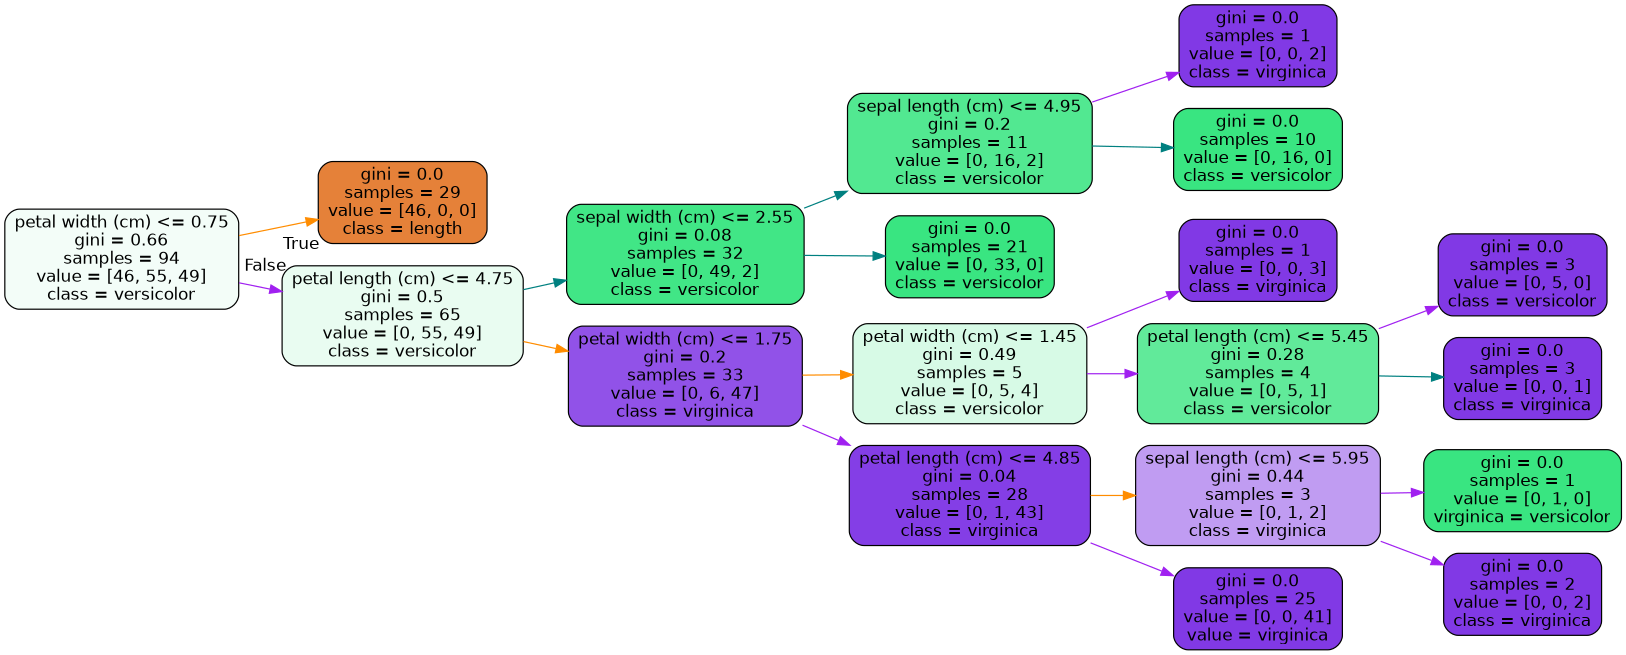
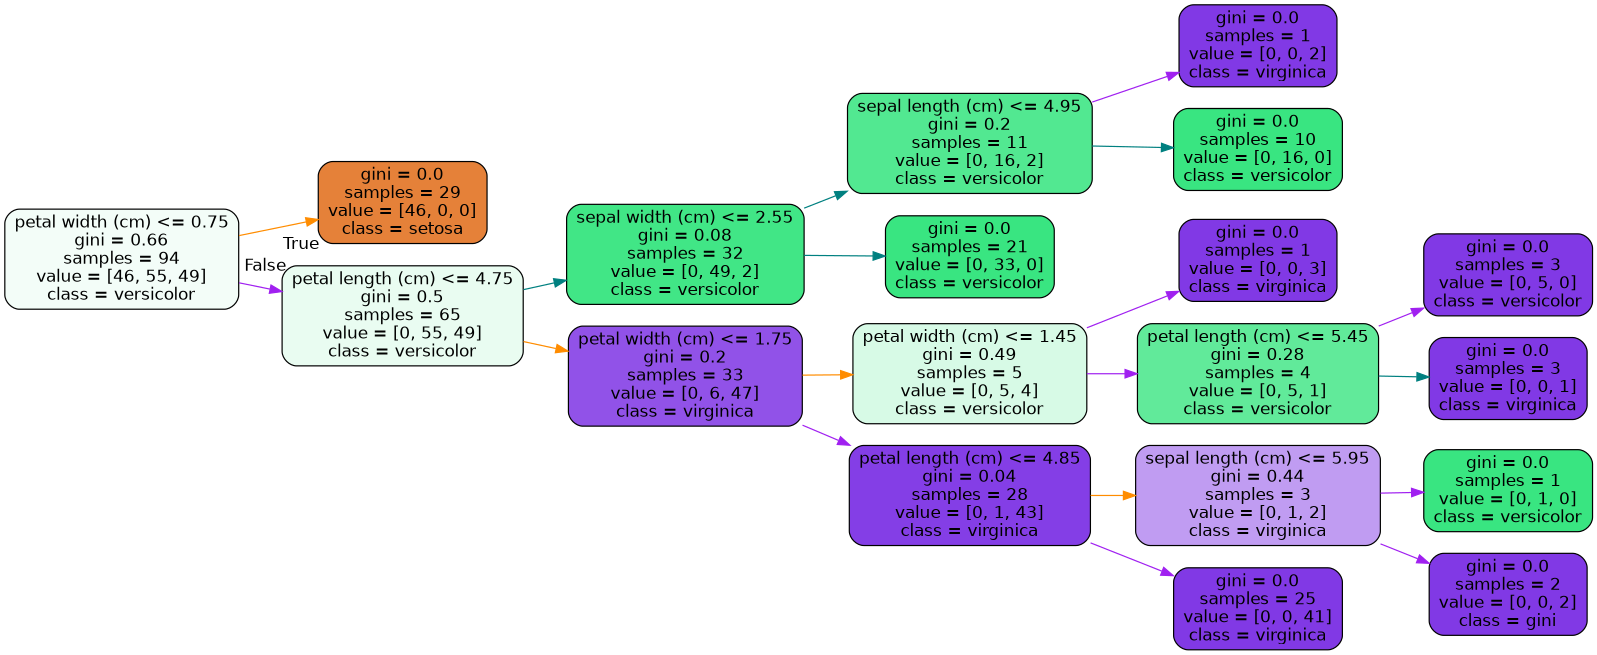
(403, 203) -> (403, 203)
(1523, 491) -> (1508, 491)
(1523, 594) -> (1508, 594)
(1258, 609) -> (1258, 609)
